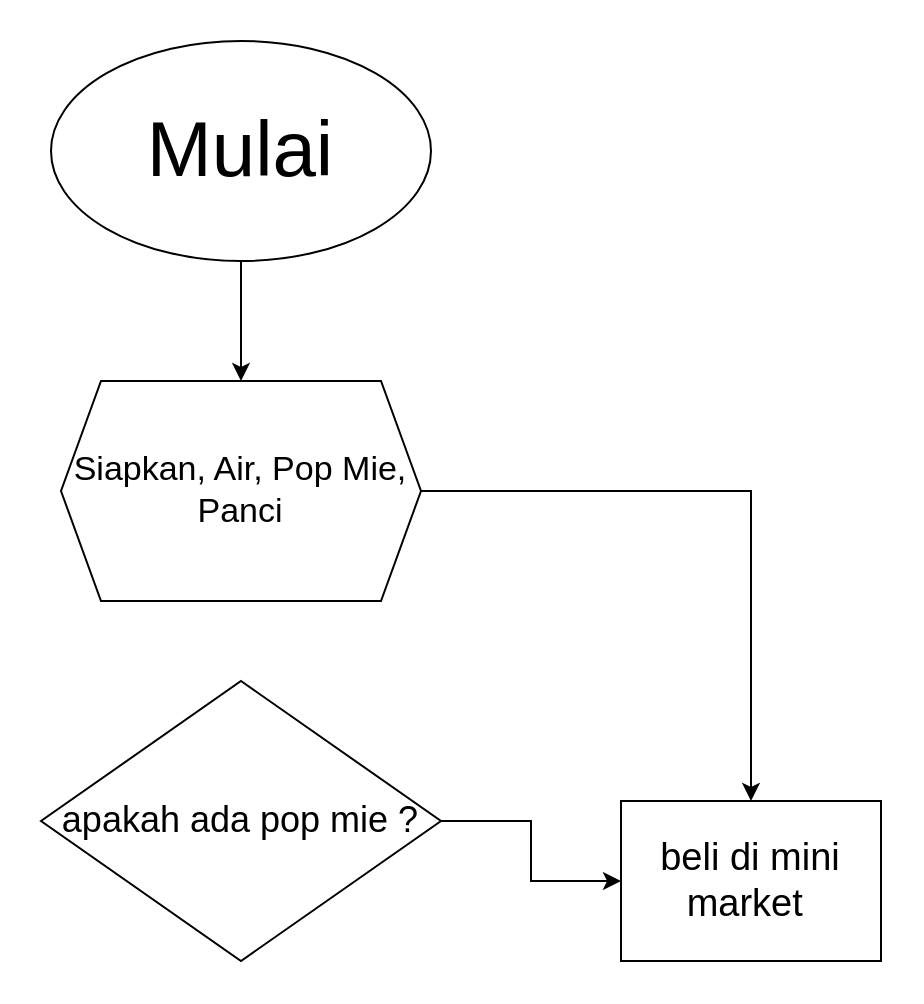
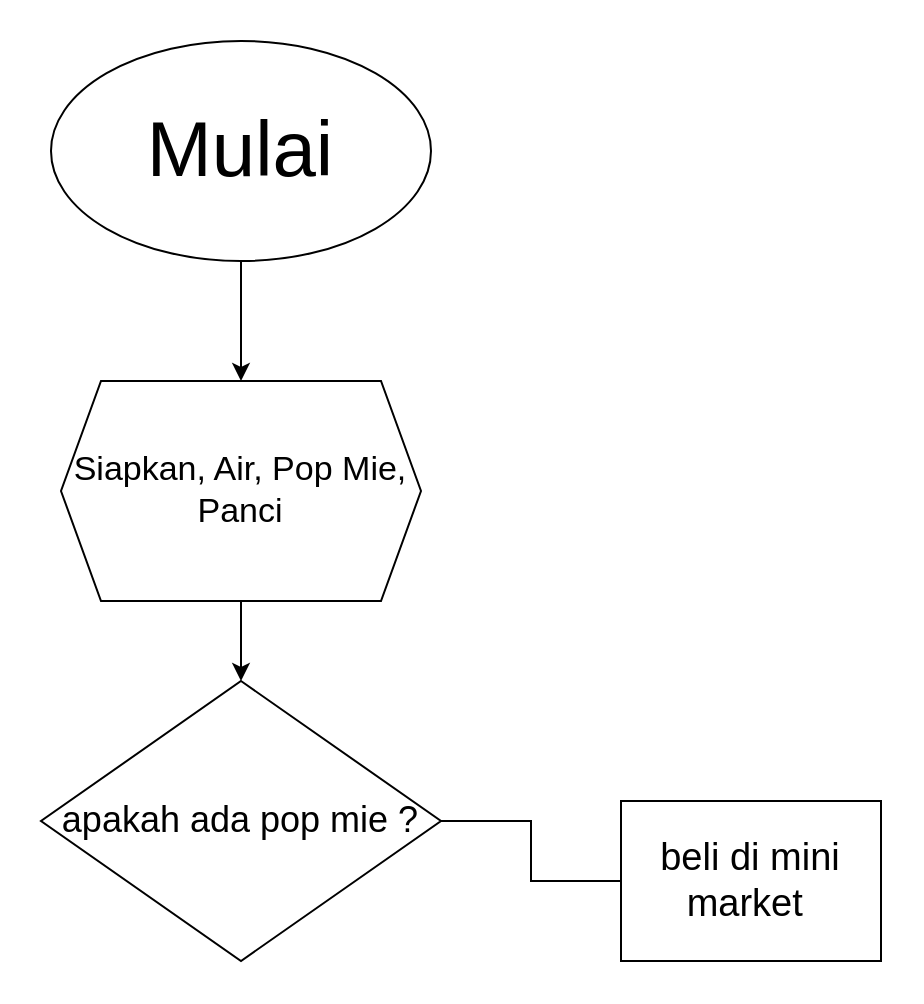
(734, 491) -> (241, 634)
(606, 881) -> (611, 881)
